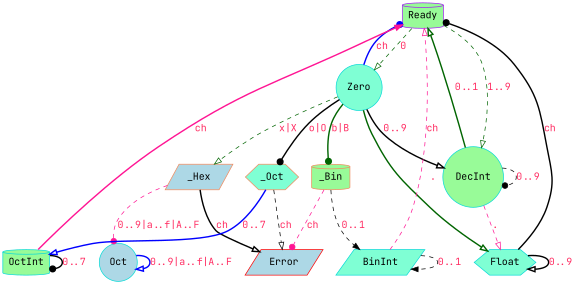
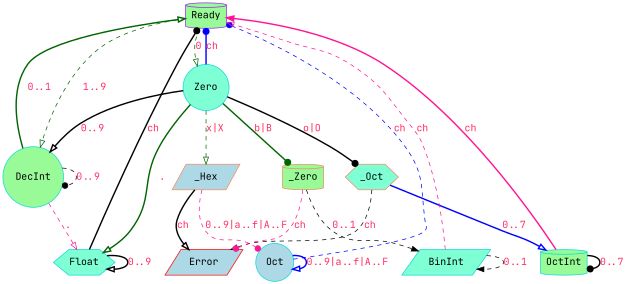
none -> (408, 151)
(331, 177) -> (303, 177)
